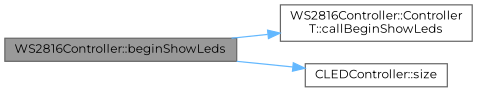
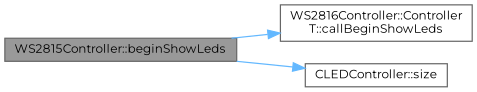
(121, 50) -> (121, 50)
